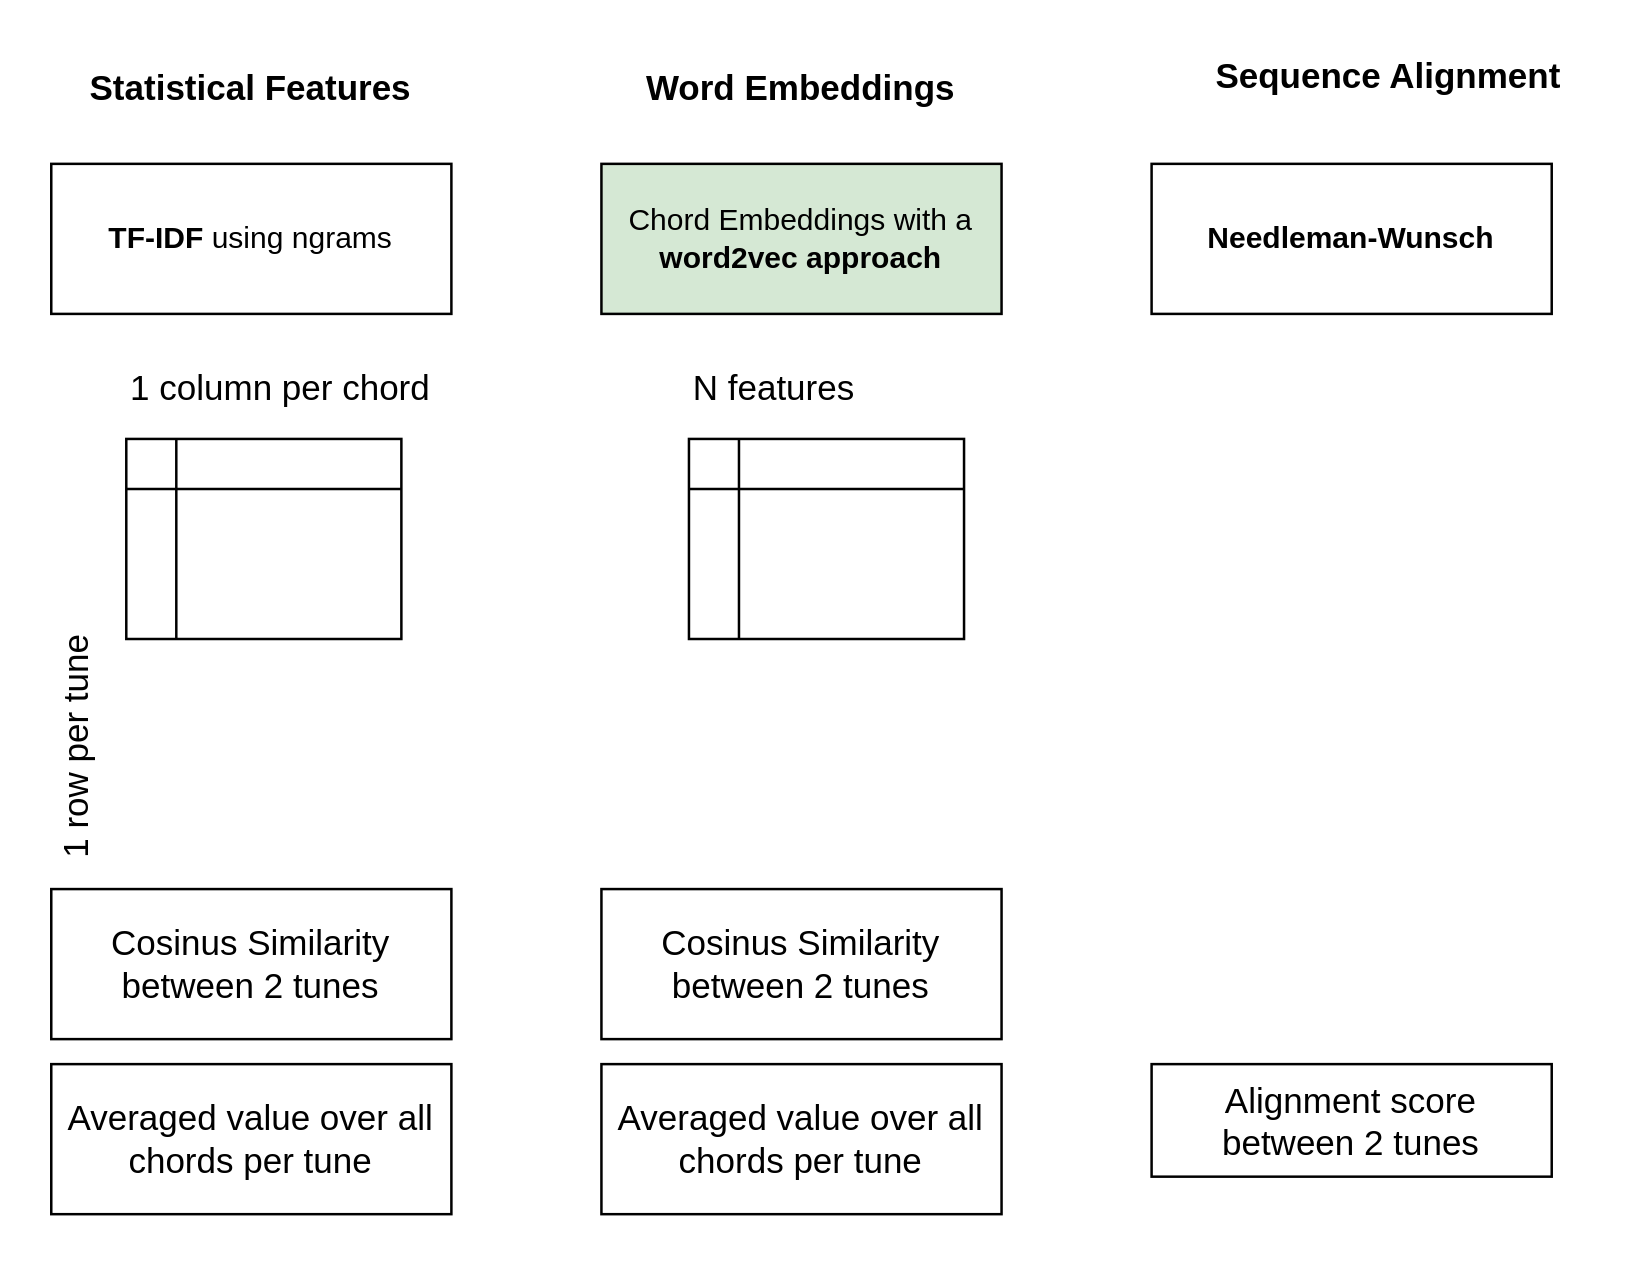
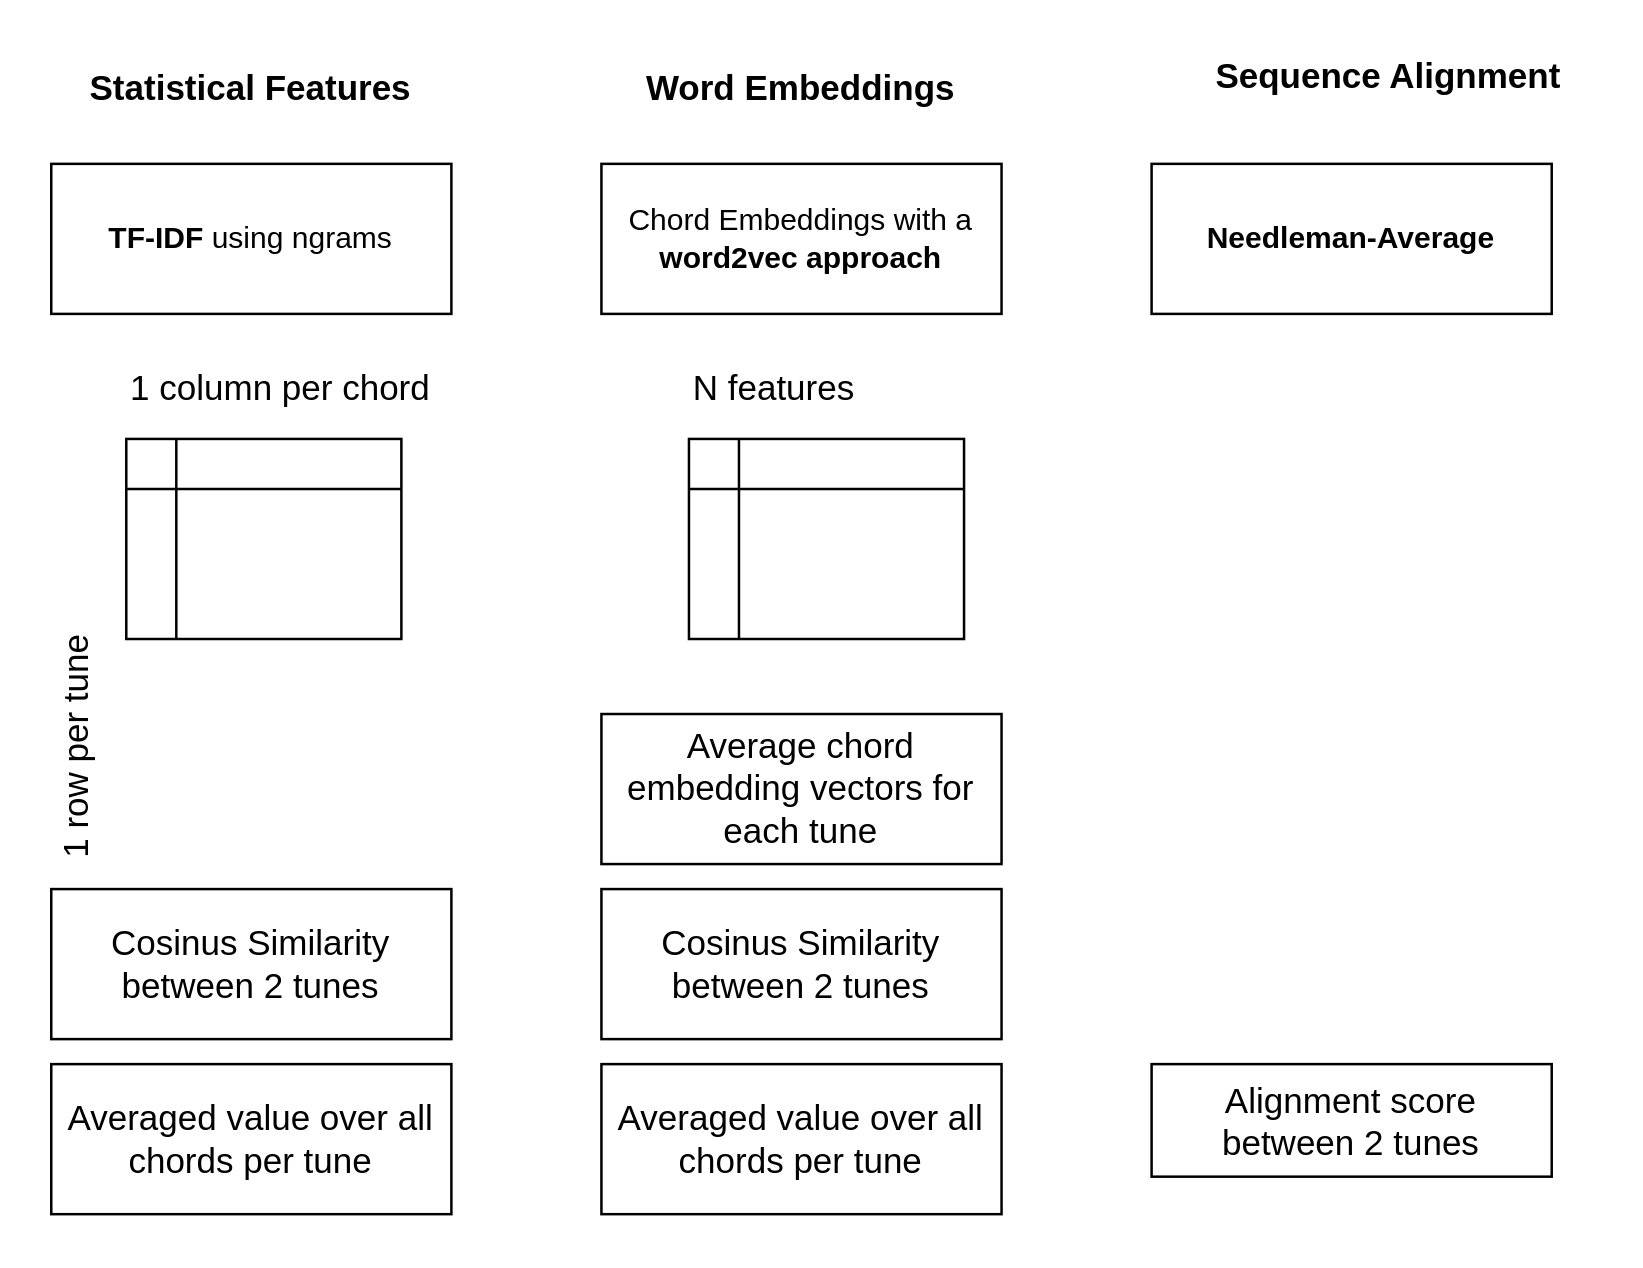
(801, 239) -> (801, 239)
(1351, 239) -> (1351, 239)
none -> (801, 789)
